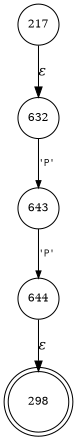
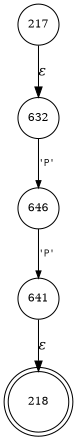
(38, 208) -> (38, 208)
(38, 299) -> (38, 299)
(38, 402) -> (38, 402)
